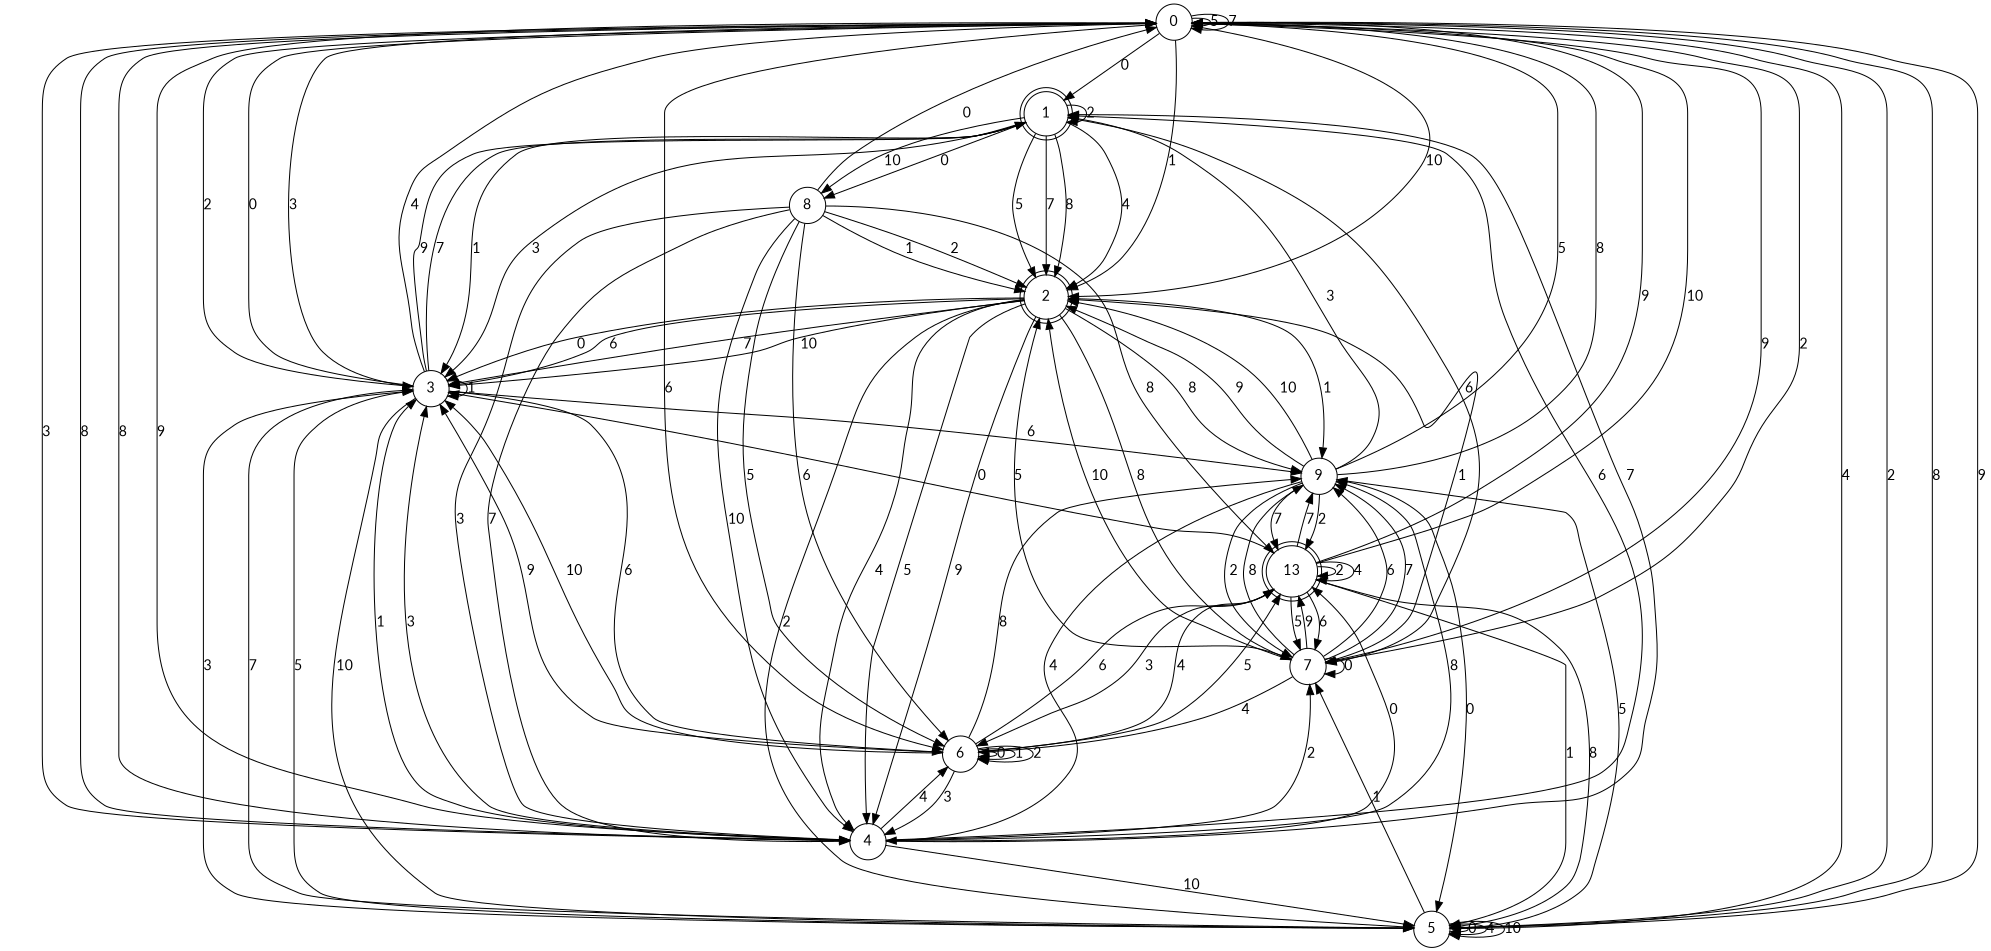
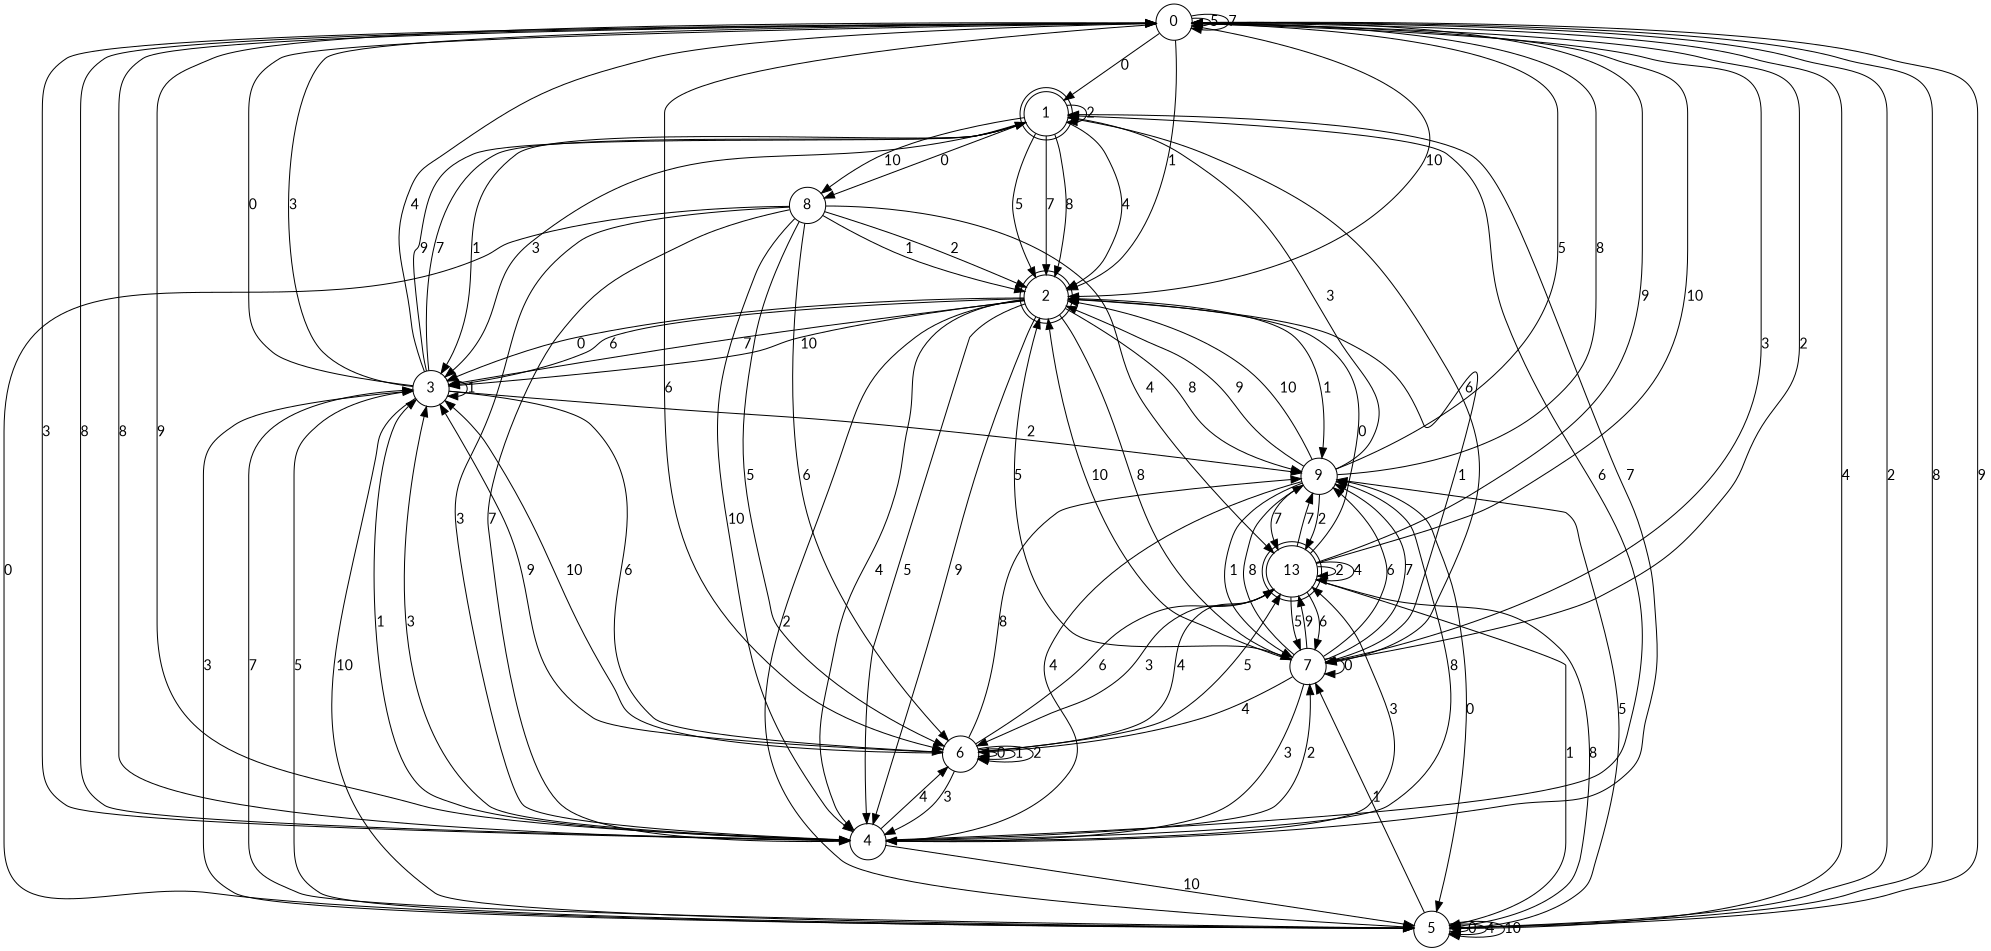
(211, 79) -> none
(971, 90) -> (43, 896)
(1766, 345) -> (1766, 345)
(1150, 389) -> (1150, 389)
(1032, 432) -> (1032, 432)
(868, 471) -> (1316, 339)
(1234, 571) -> (1234, 571)
(1394, 710) -> (1394, 710)
none -> (1207, 815)
